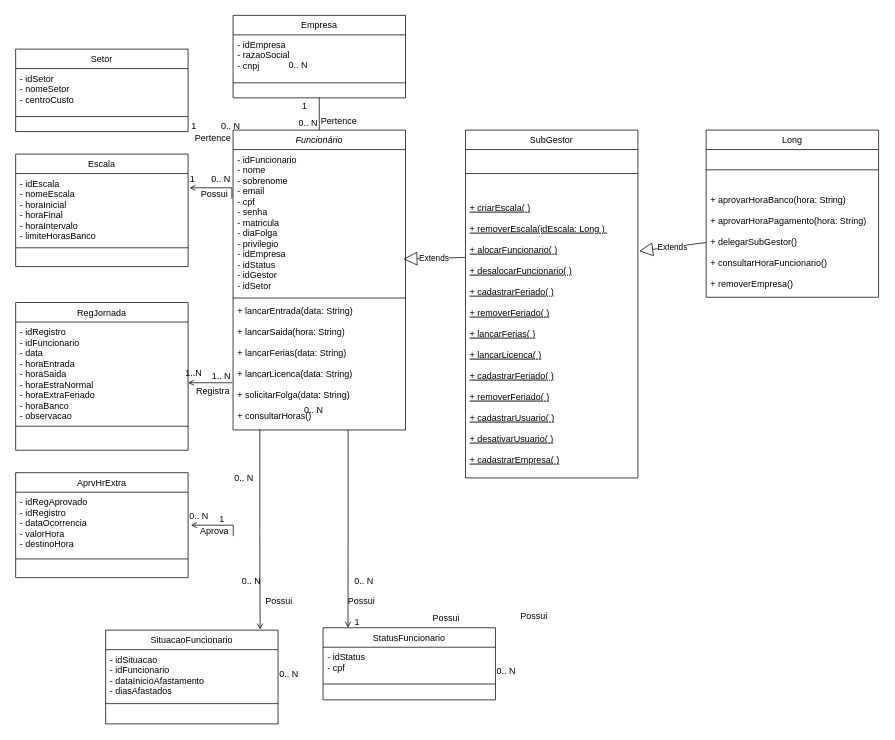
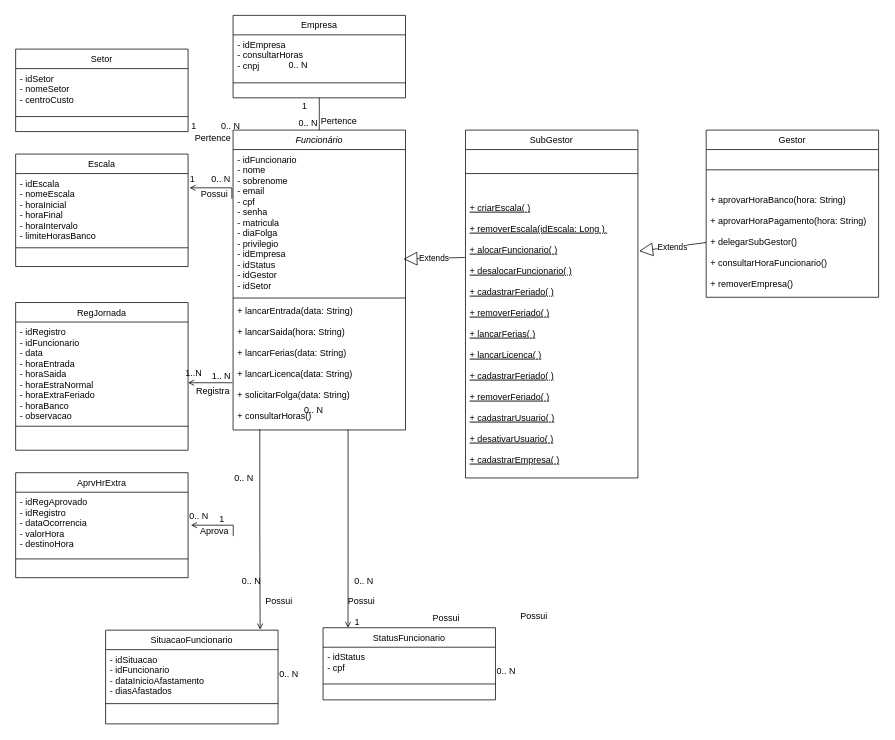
(262, 45) -> (262, 45)
(792, 140) -> (792, 140)
